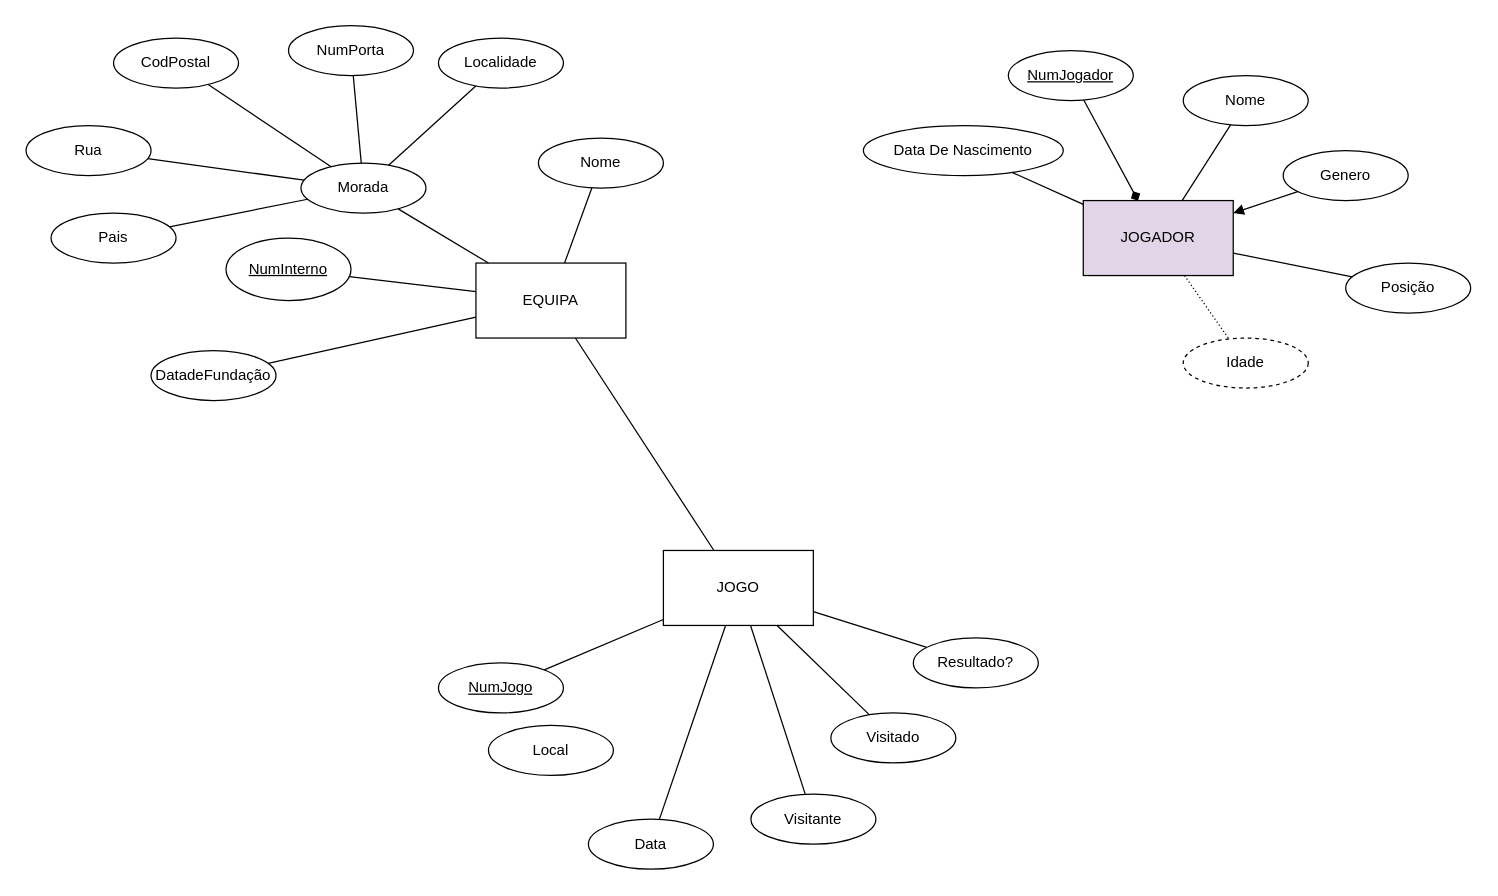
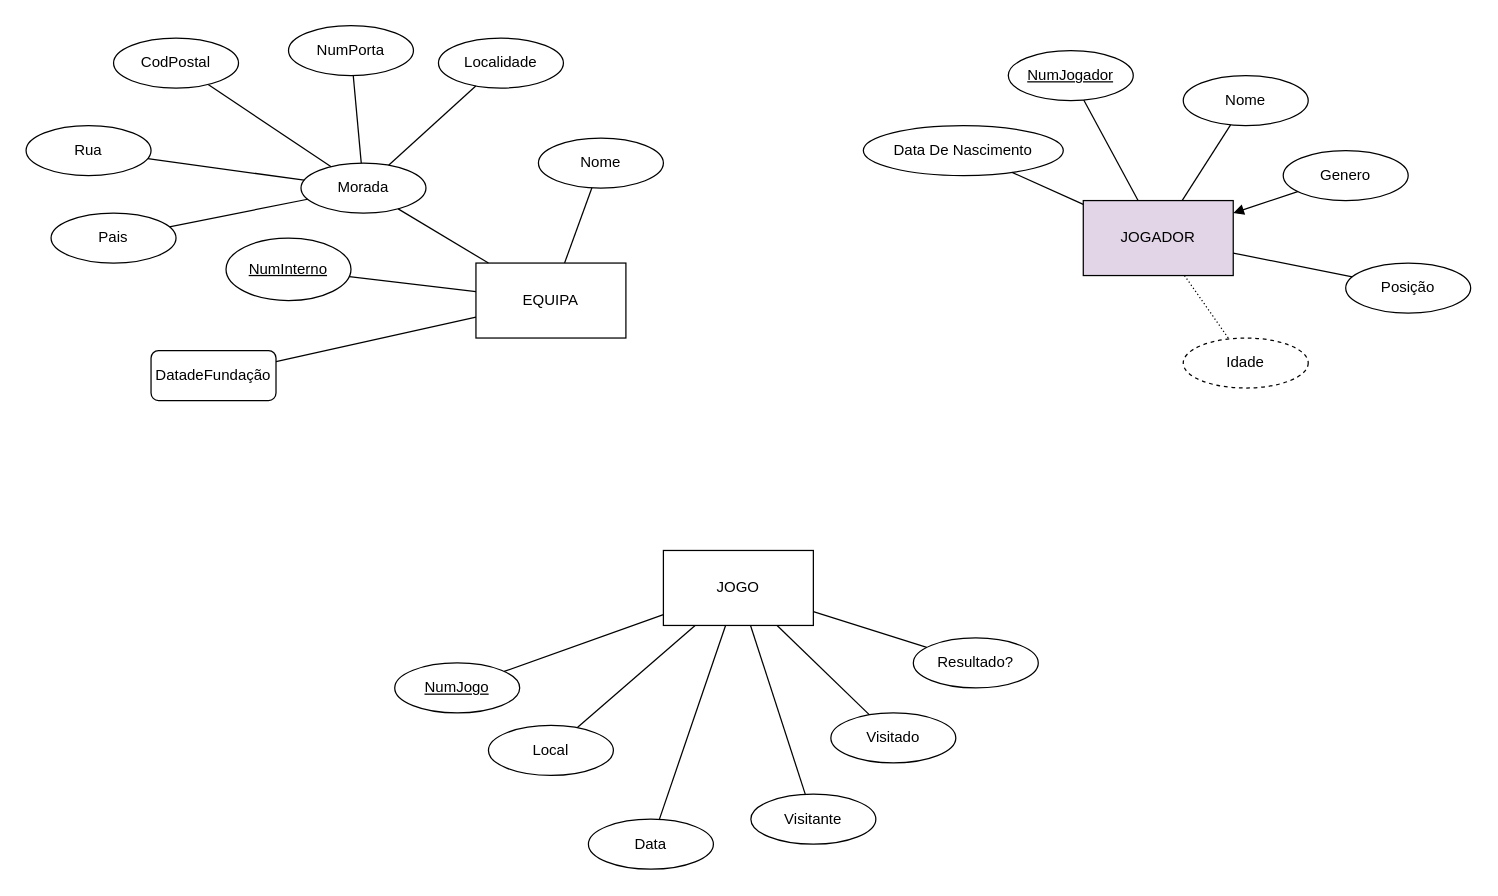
(1133, 191) -> (1135, 195)
(213, 376) -> (213, 376)
(645, 445) -> (636, 677)
(501, 688) -> (457, 688)
